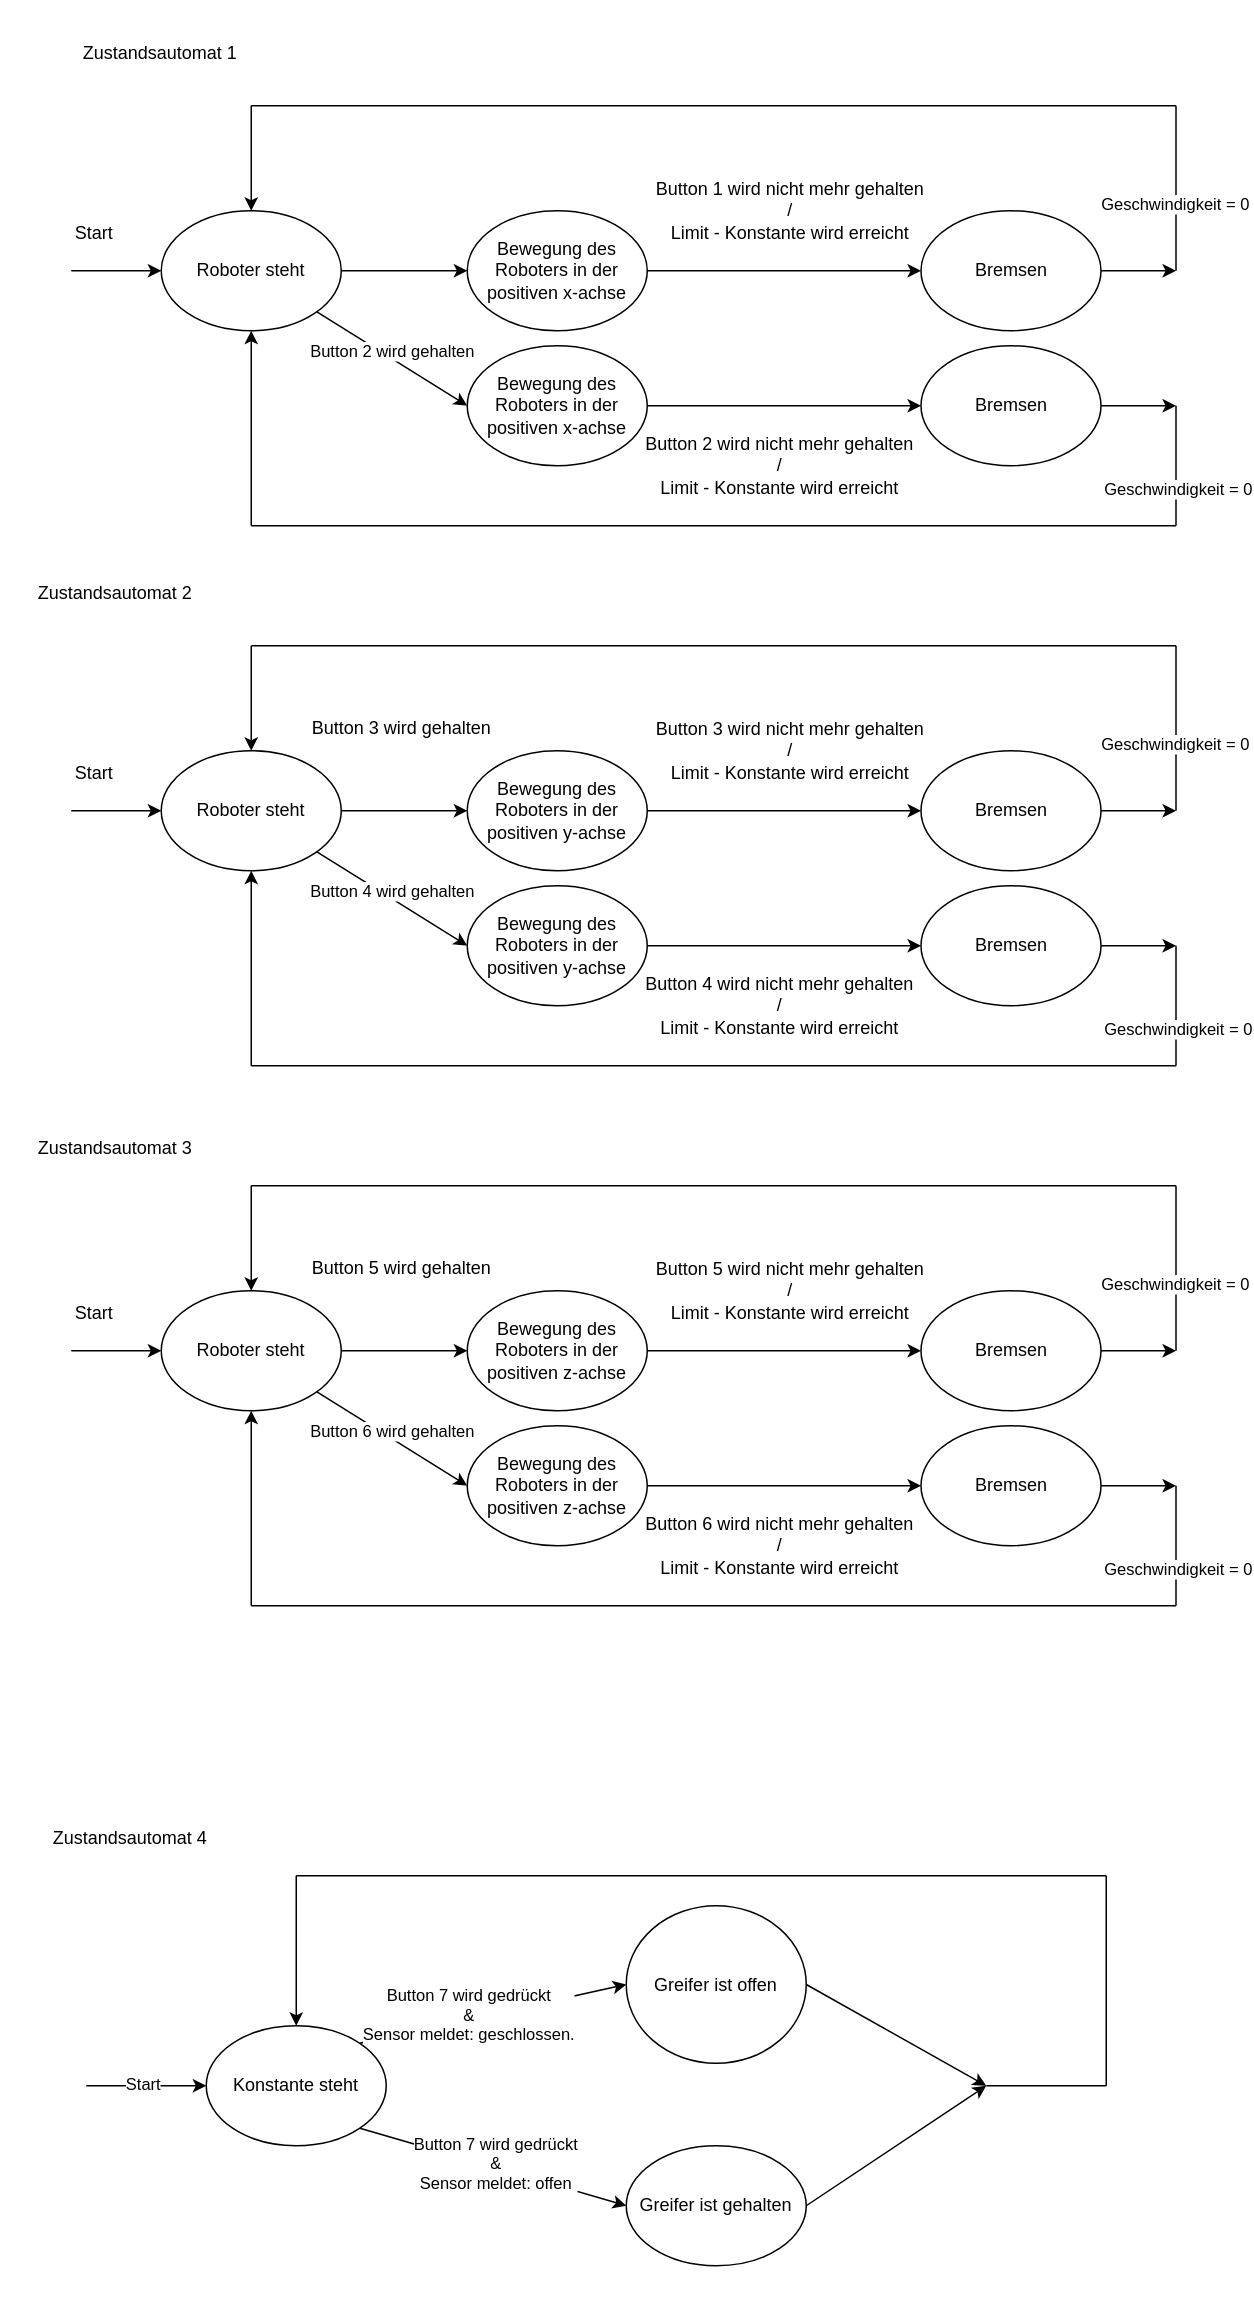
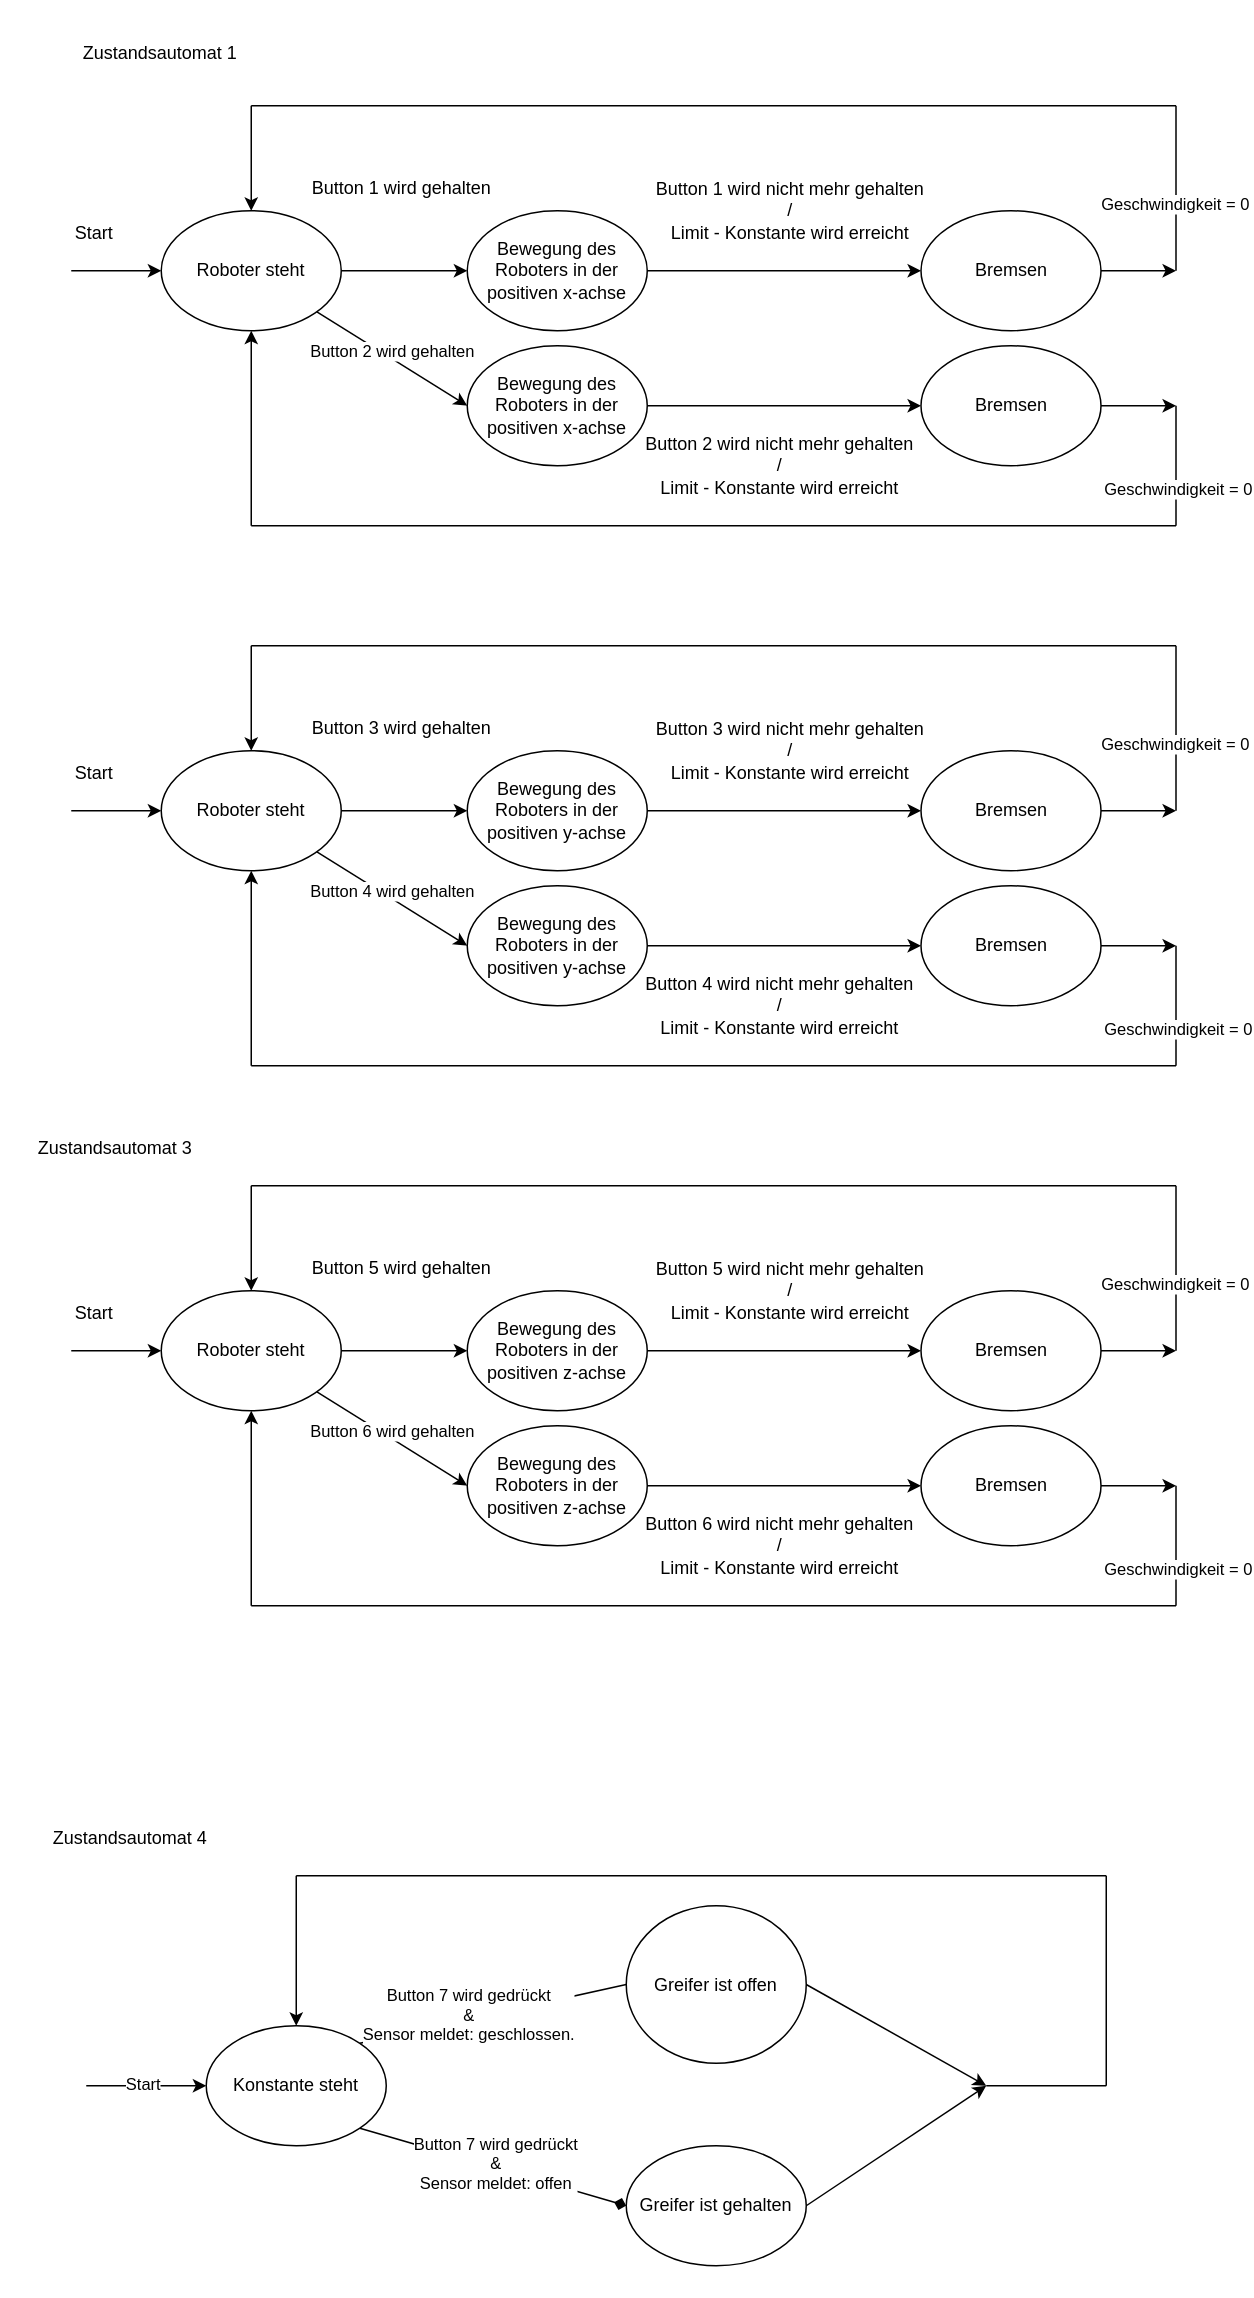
none -> (401, 188)
(114, 593) -> none
(615, 1987) -> (618, 1986)
(615, 2203) -> (614, 2202)
